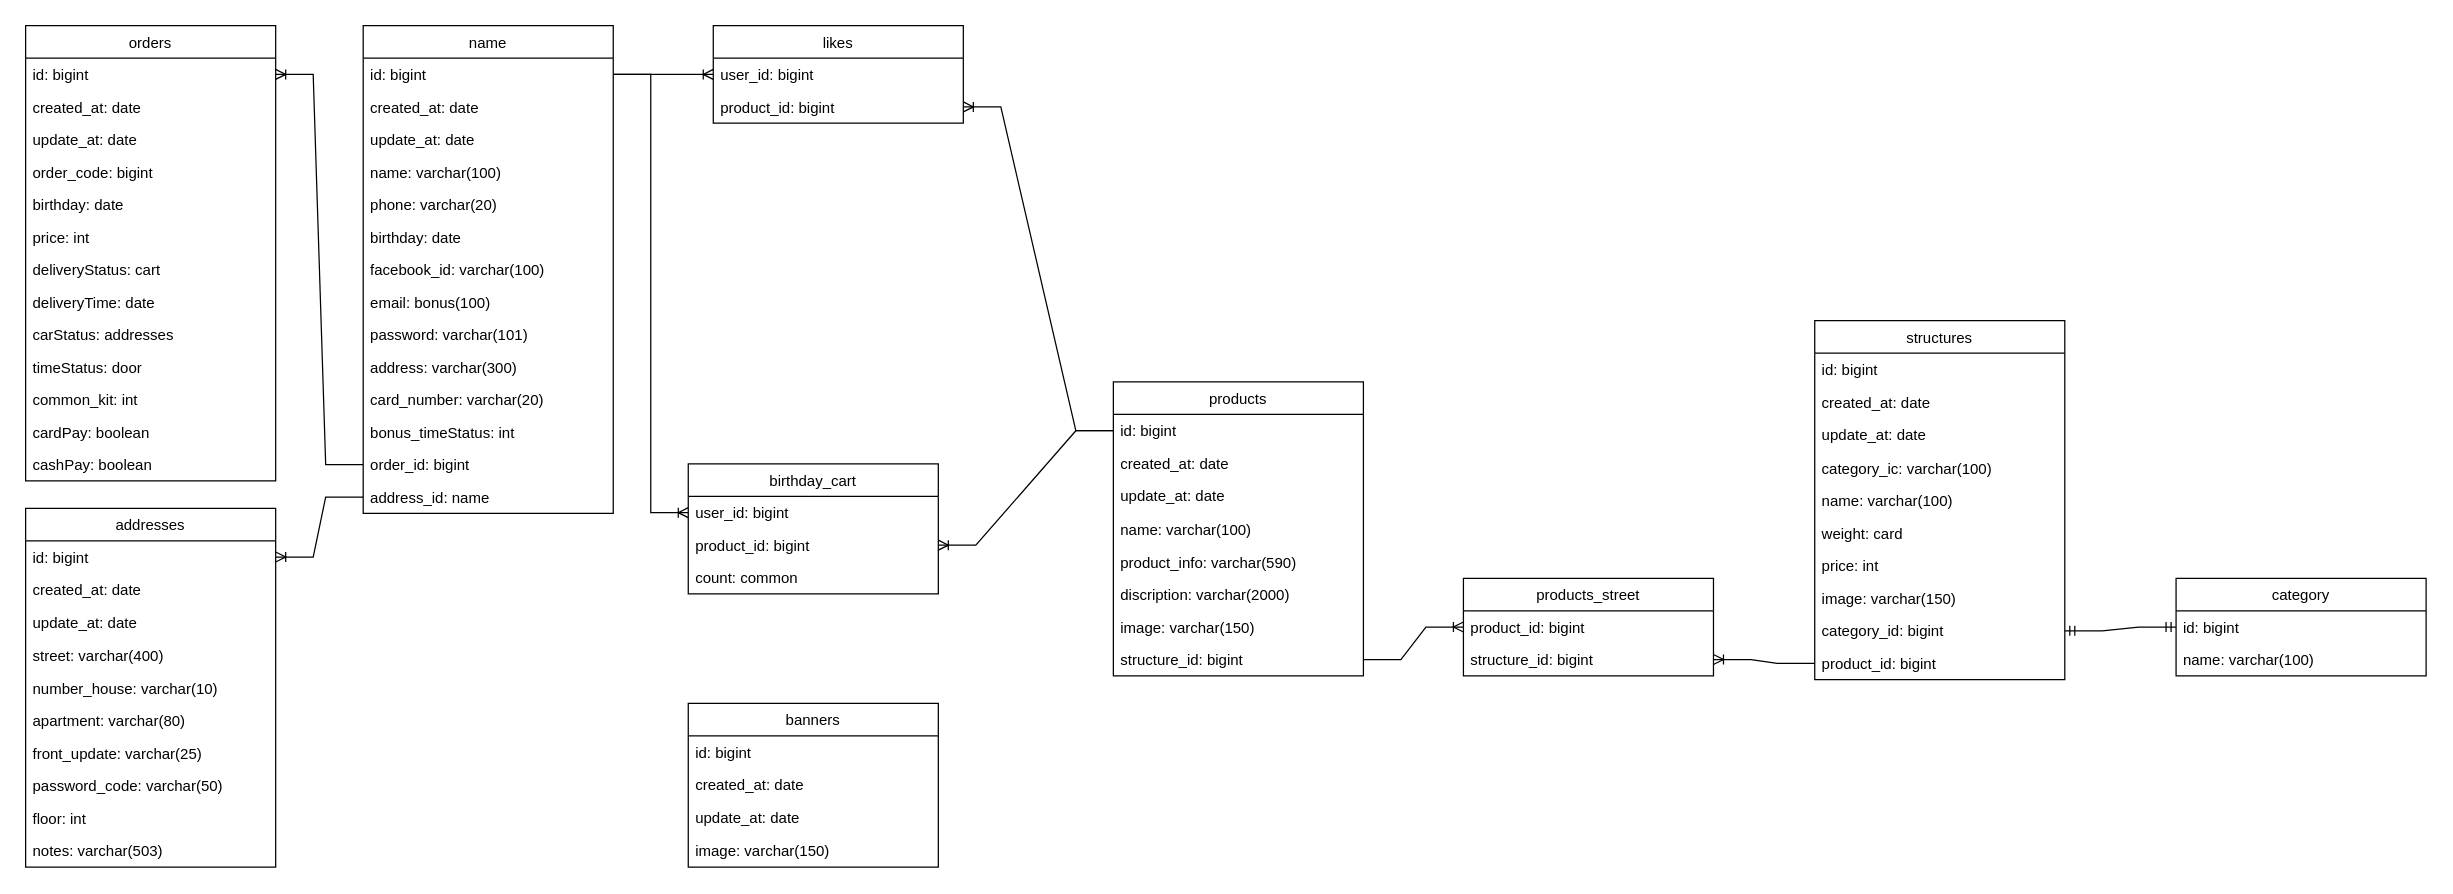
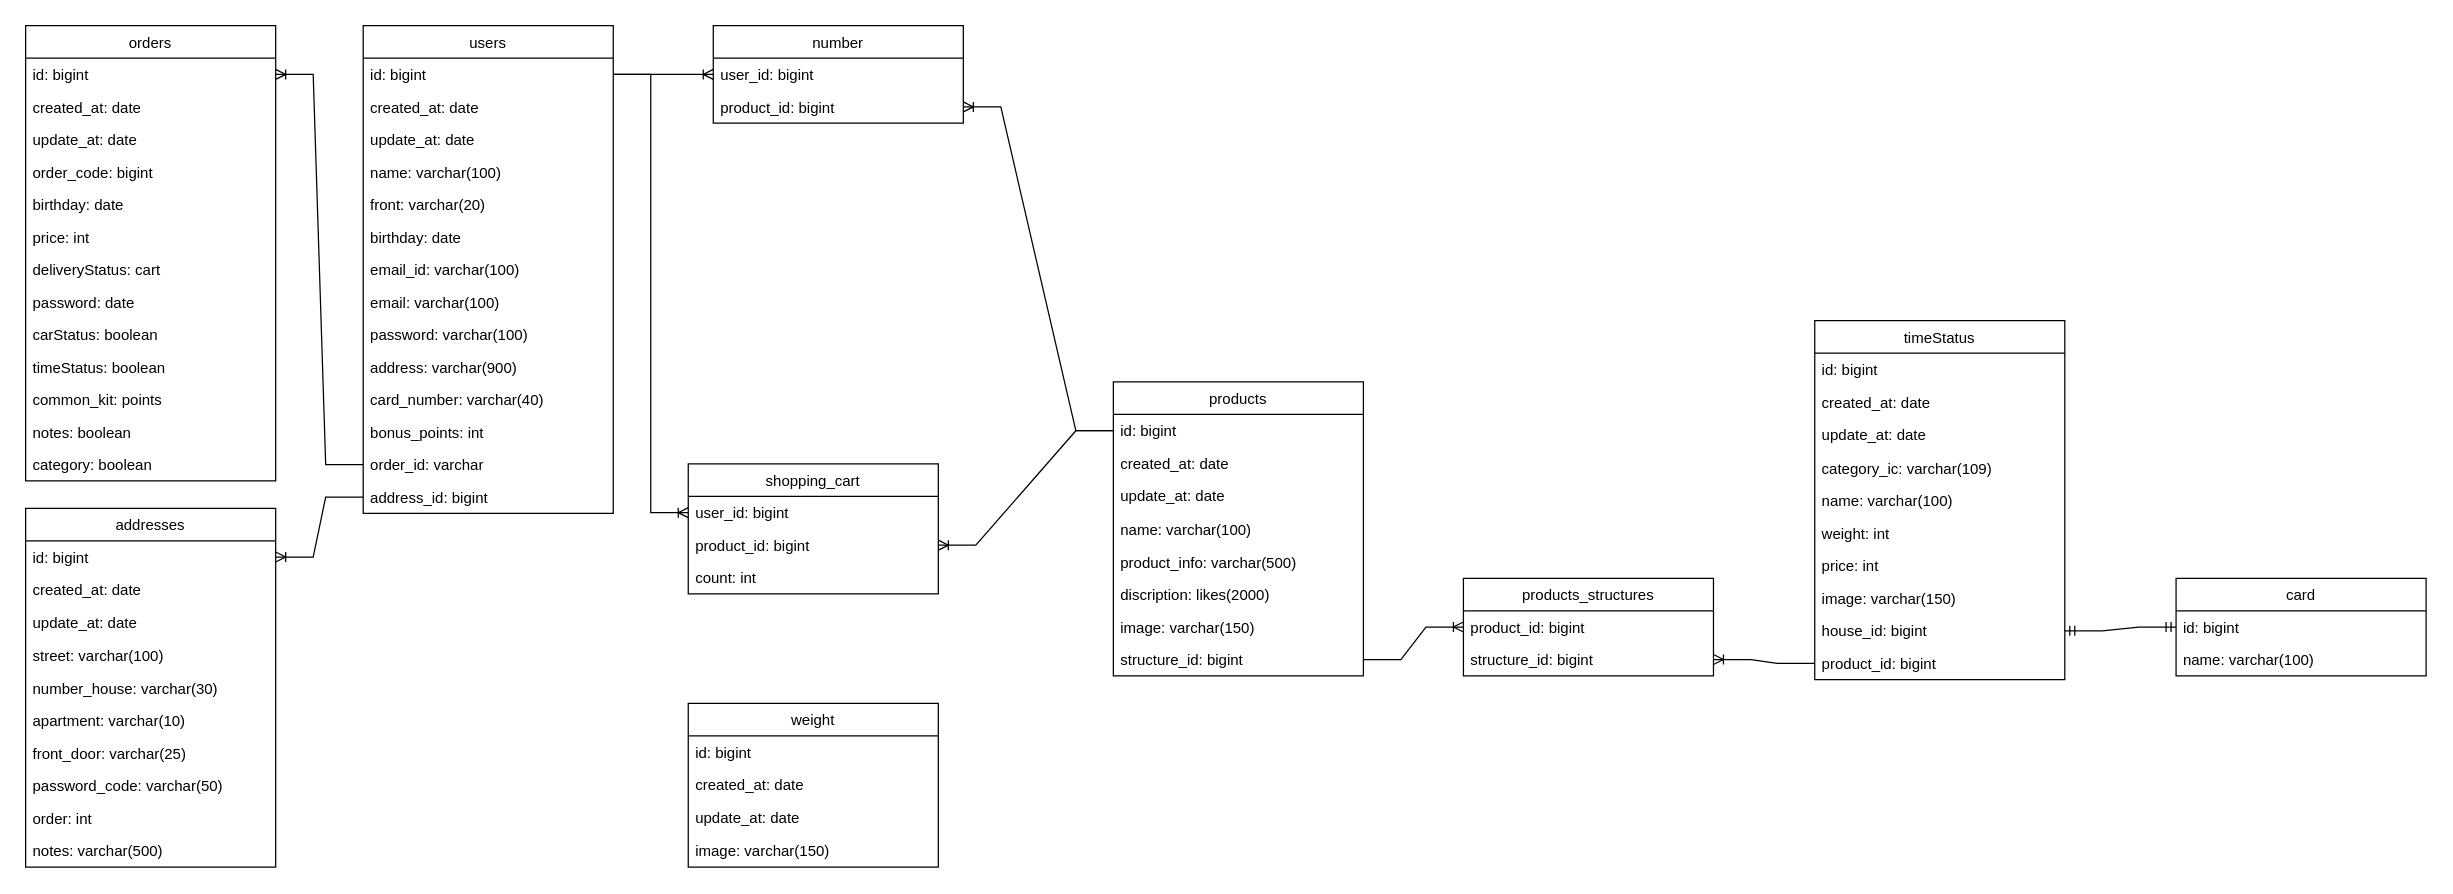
(488, 43) -> (488, 43)
(838, 43) -> (838, 43)
(442, 205) -> (442, 205)
(469, 270) -> (453, 270)
(98, 303) -> (87, 303)
(434, 303) -> (442, 303)
(113, 335) -> (102, 335)
(459, 335) -> (459, 335)
(1939, 338) -> (1939, 338)
(94, 368) -> (105, 368)
(454, 368) -> (454, 368)
(88, 400) -> (100, 400)
(467, 400) -> (467, 400)
(94, 433) -> (85, 433)
(450, 433) -> (434, 433)
(94, 465) -> (98, 465)
(427, 465) -> (436, 465)
(1920, 469) -> (1920, 469)
(813, 481) -> (813, 481)
(431, 498) -> (436, 498)
(1866, 534) -> (1860, 534)
(1223, 563) -> (1223, 563)
(746, 578) -> (731, 578)
(1219, 595) -> (1207, 595)
(1588, 595) -> (1588, 595)
(2300, 595) -> (2300, 595)
(1891, 631) -> (1879, 631)
(113, 656) -> (113, 656)
(134, 689) -> (134, 689)
(813, 720) -> (813, 720)
(121, 721) -> (121, 721)
(134, 754) -> (125, 754)
(67, 819) -> (69, 819)
(108, 851) -> (108, 851)
